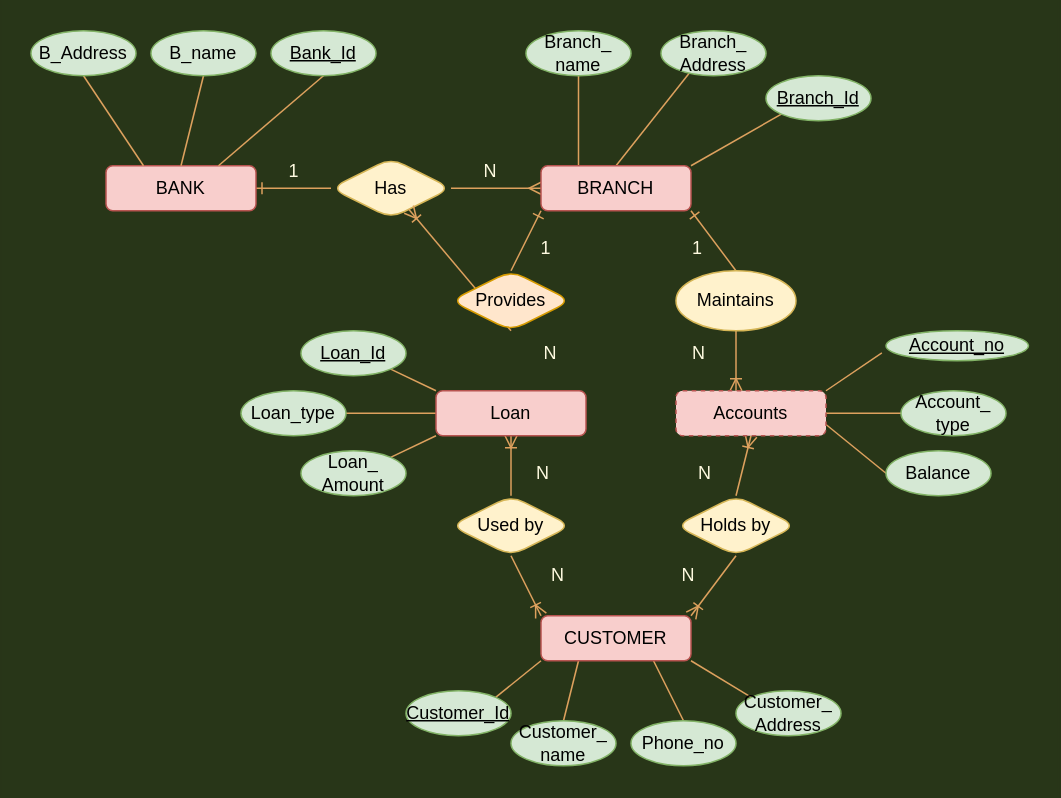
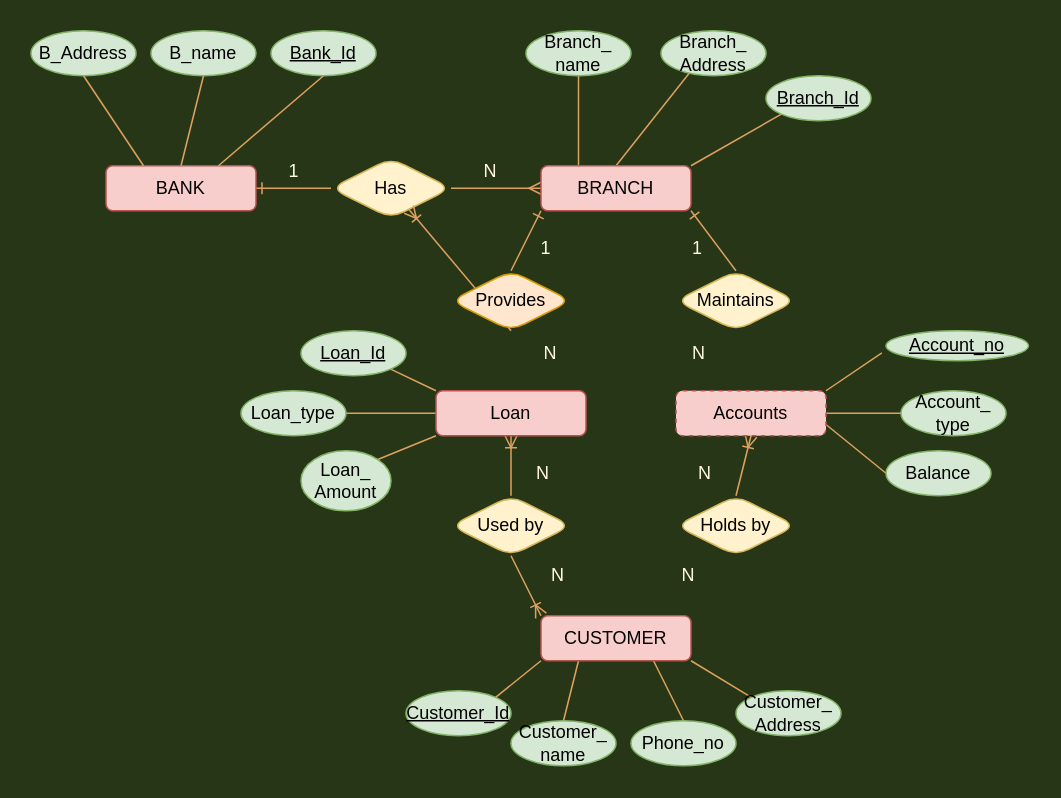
(736, 301) -> (736, 301)
(736, 361) -> none
(353, 473) -> (346, 481)
(713, 586) -> none
